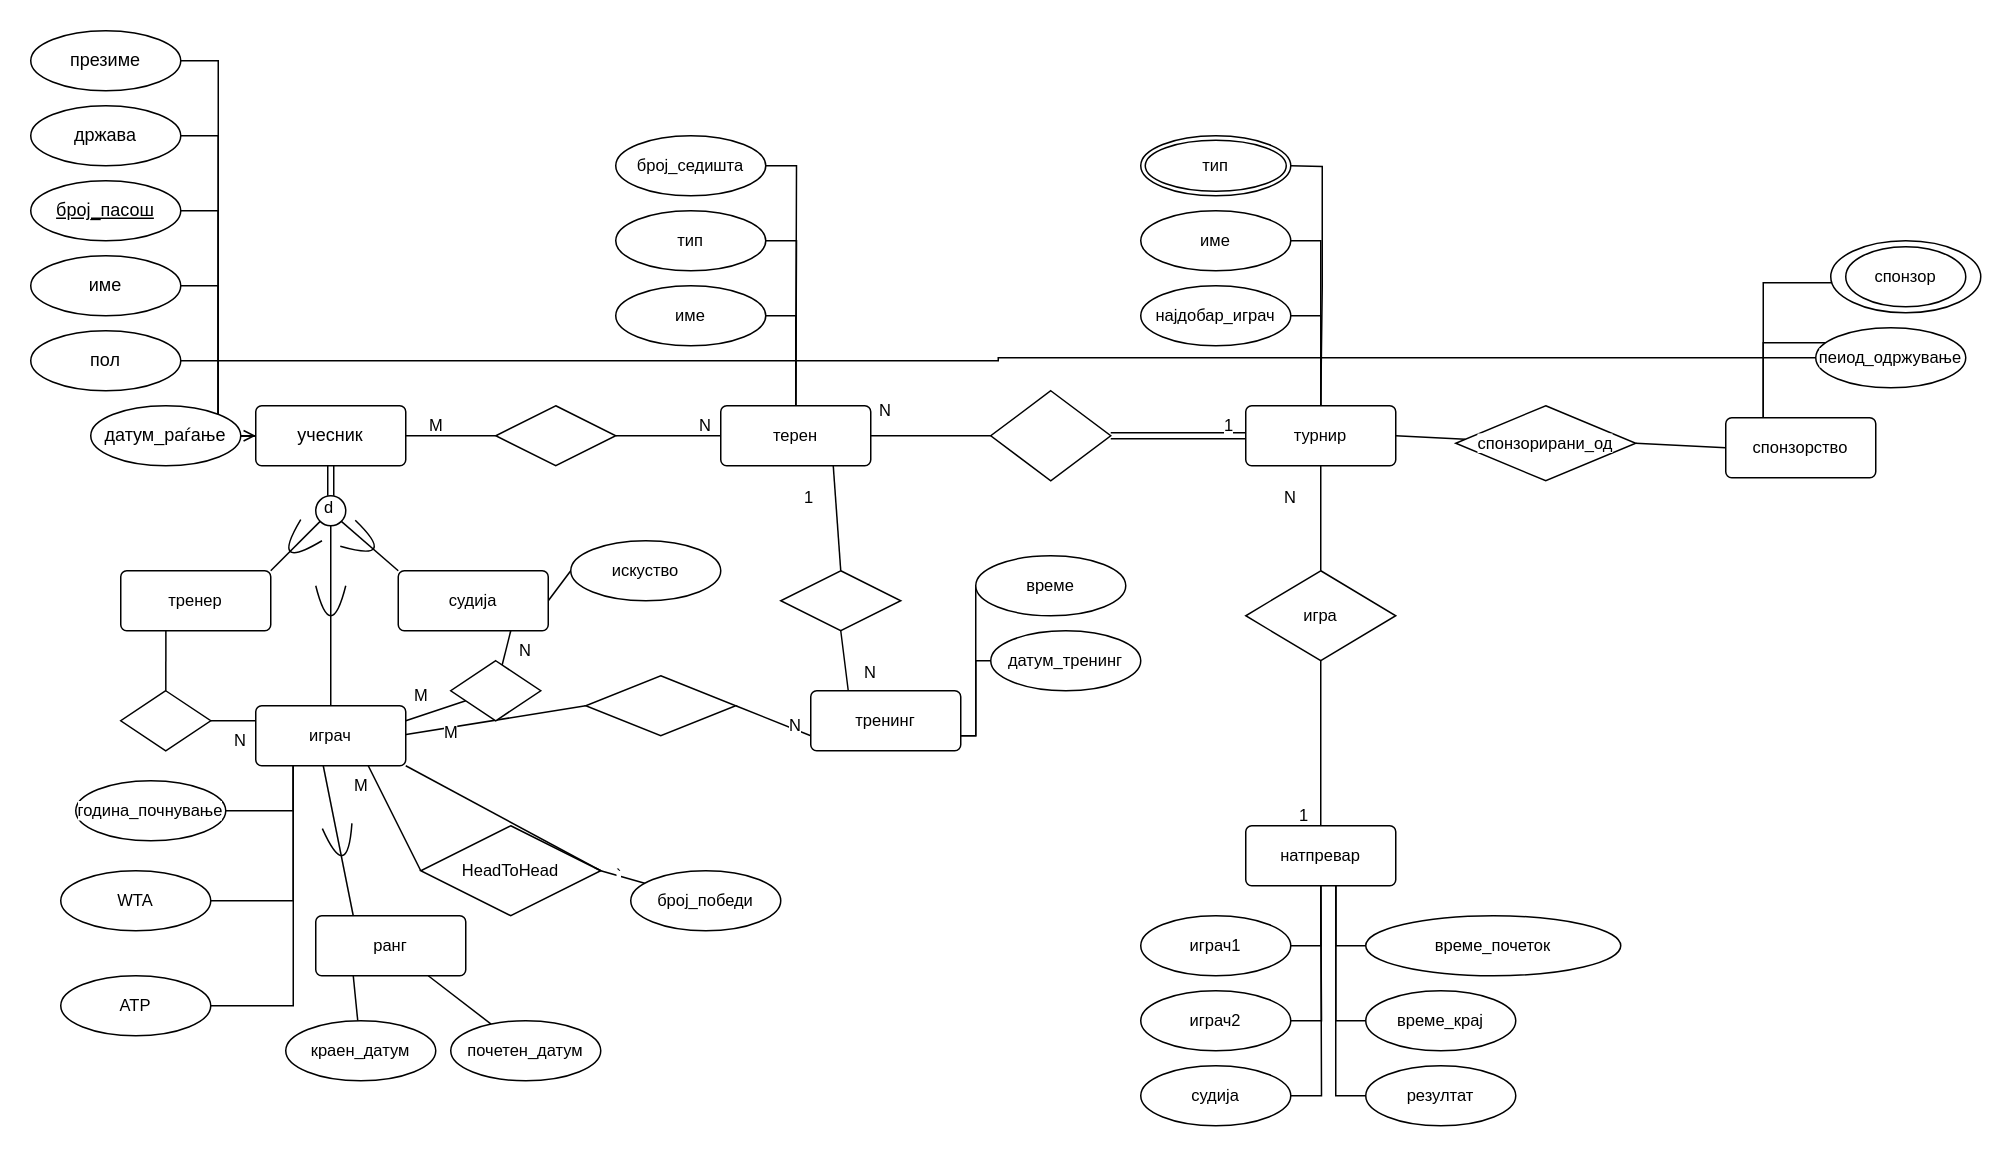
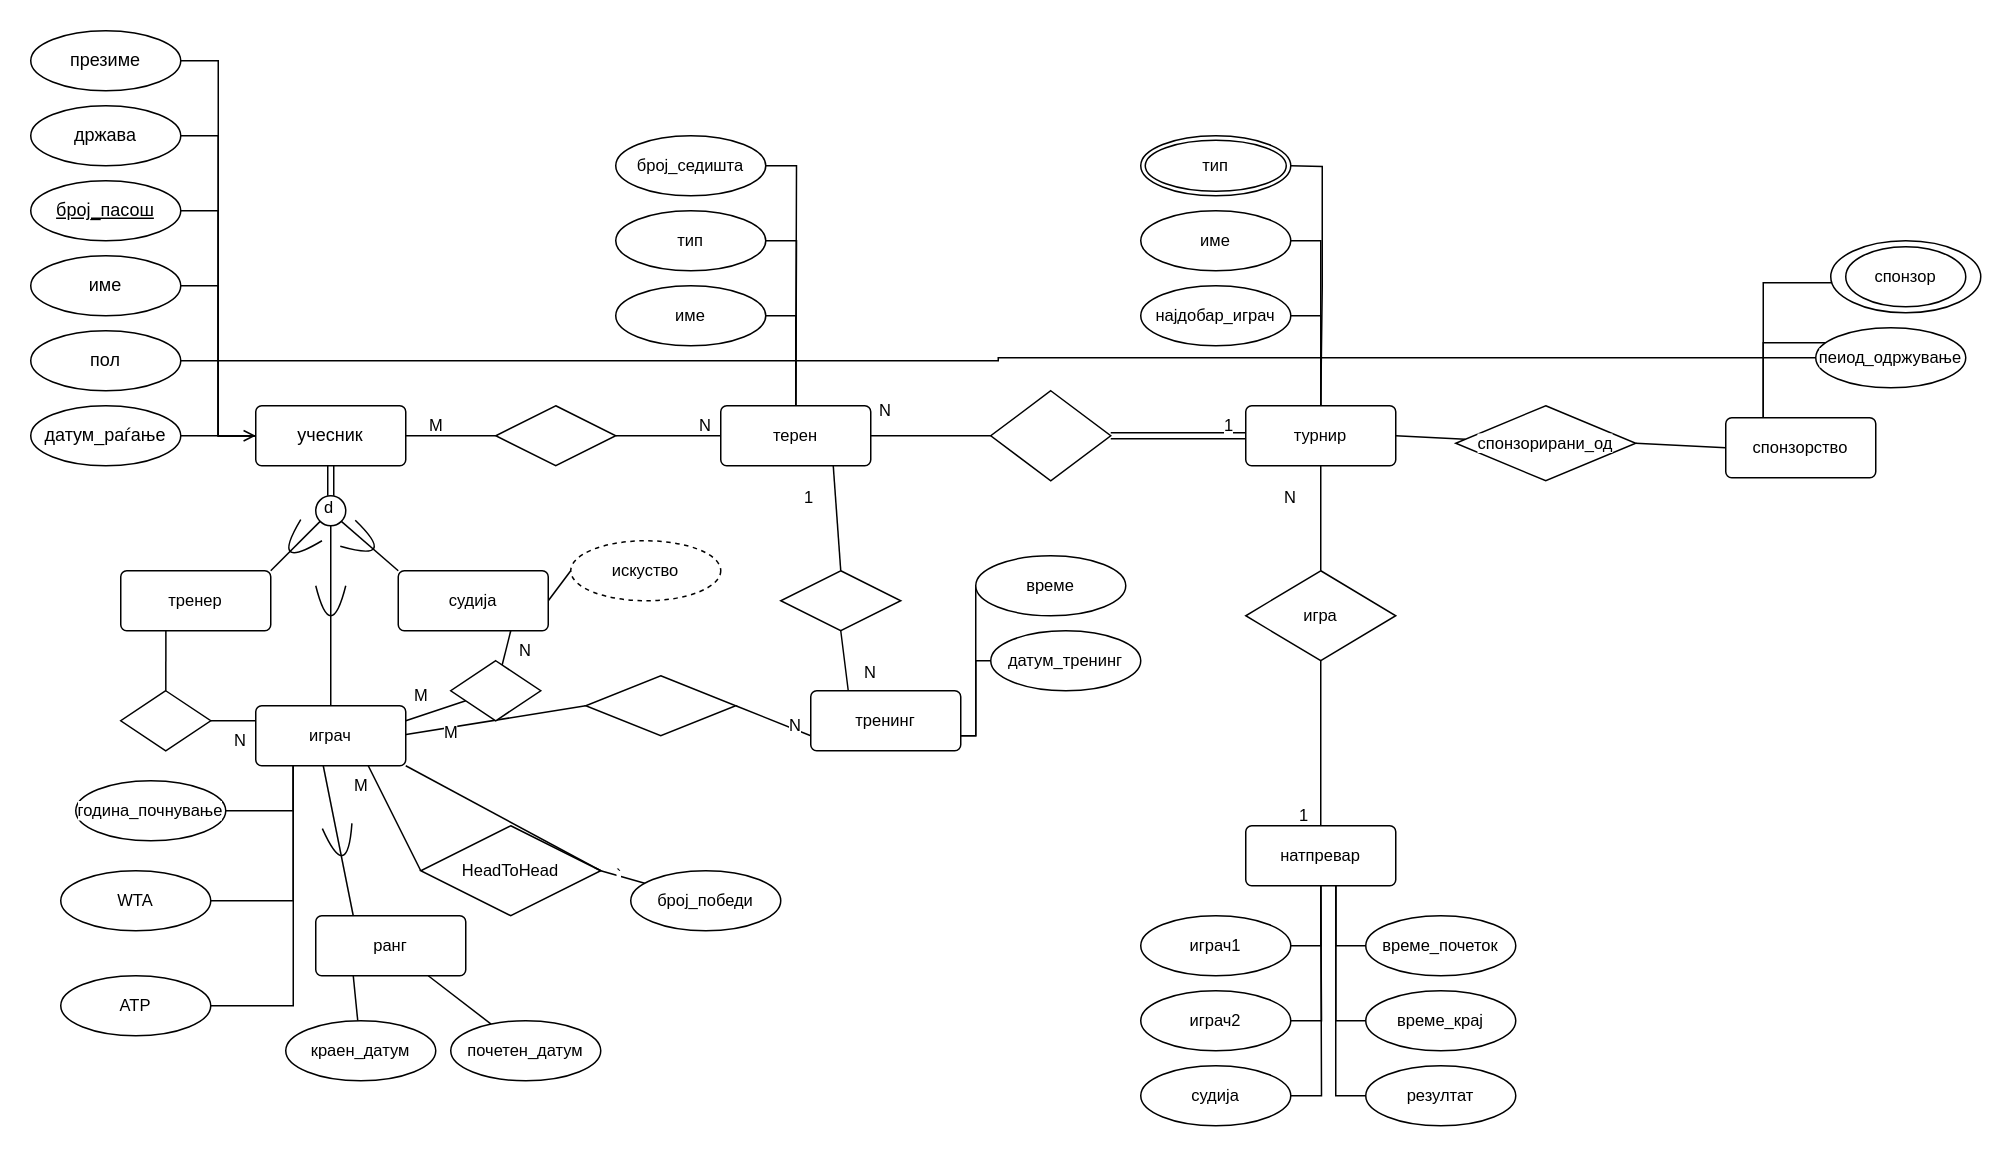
(166, 436) -> (106, 436)
(646, 571) -> (646, 571)
(1493, 946) -> (1441, 946)
